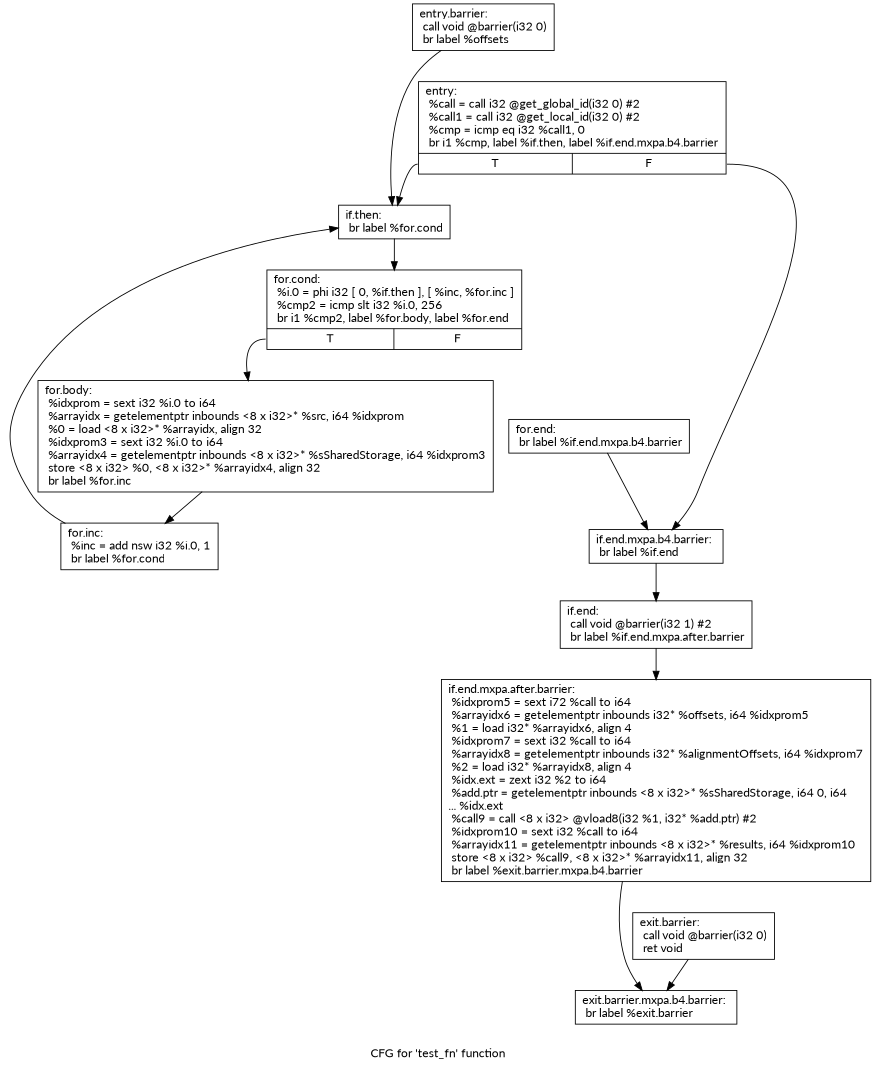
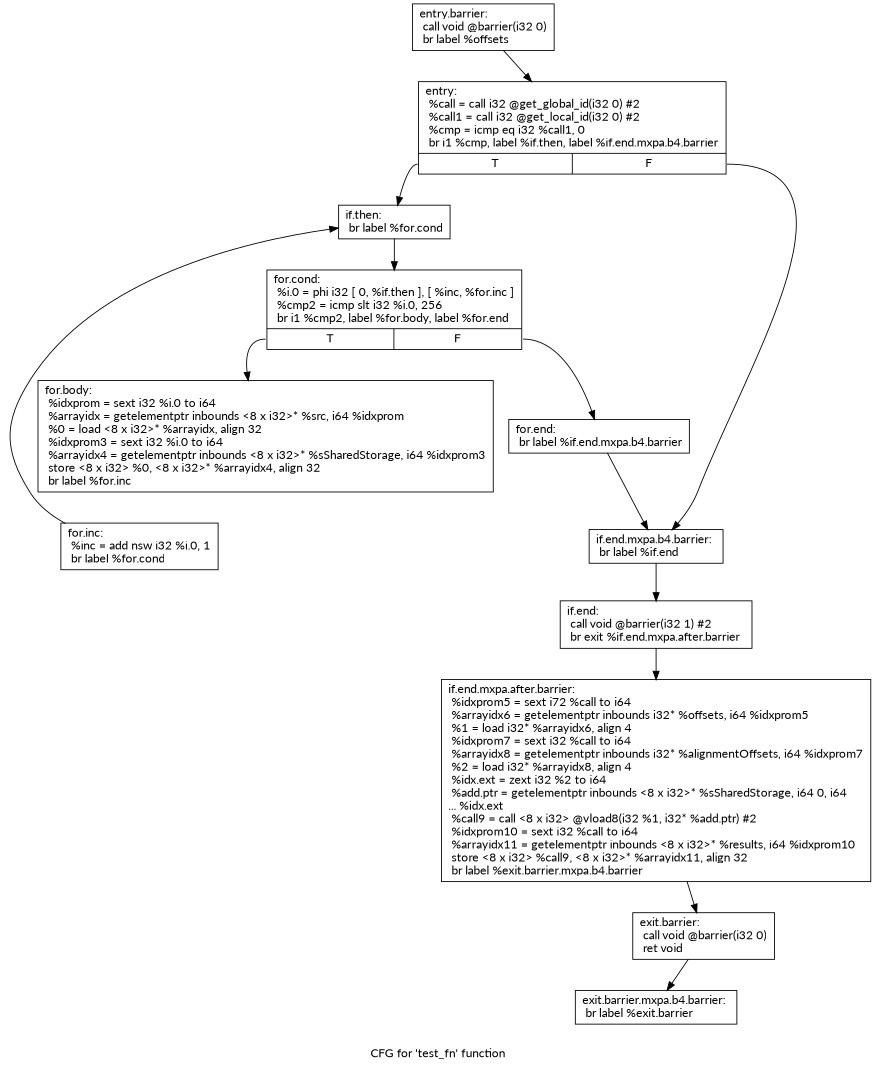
(397, 116) -> (515, 63)
none -> (567, 365)
(187, 505) -> none
(656, 637) -> (654, 637)
(620, 934) -> (691, 893)
